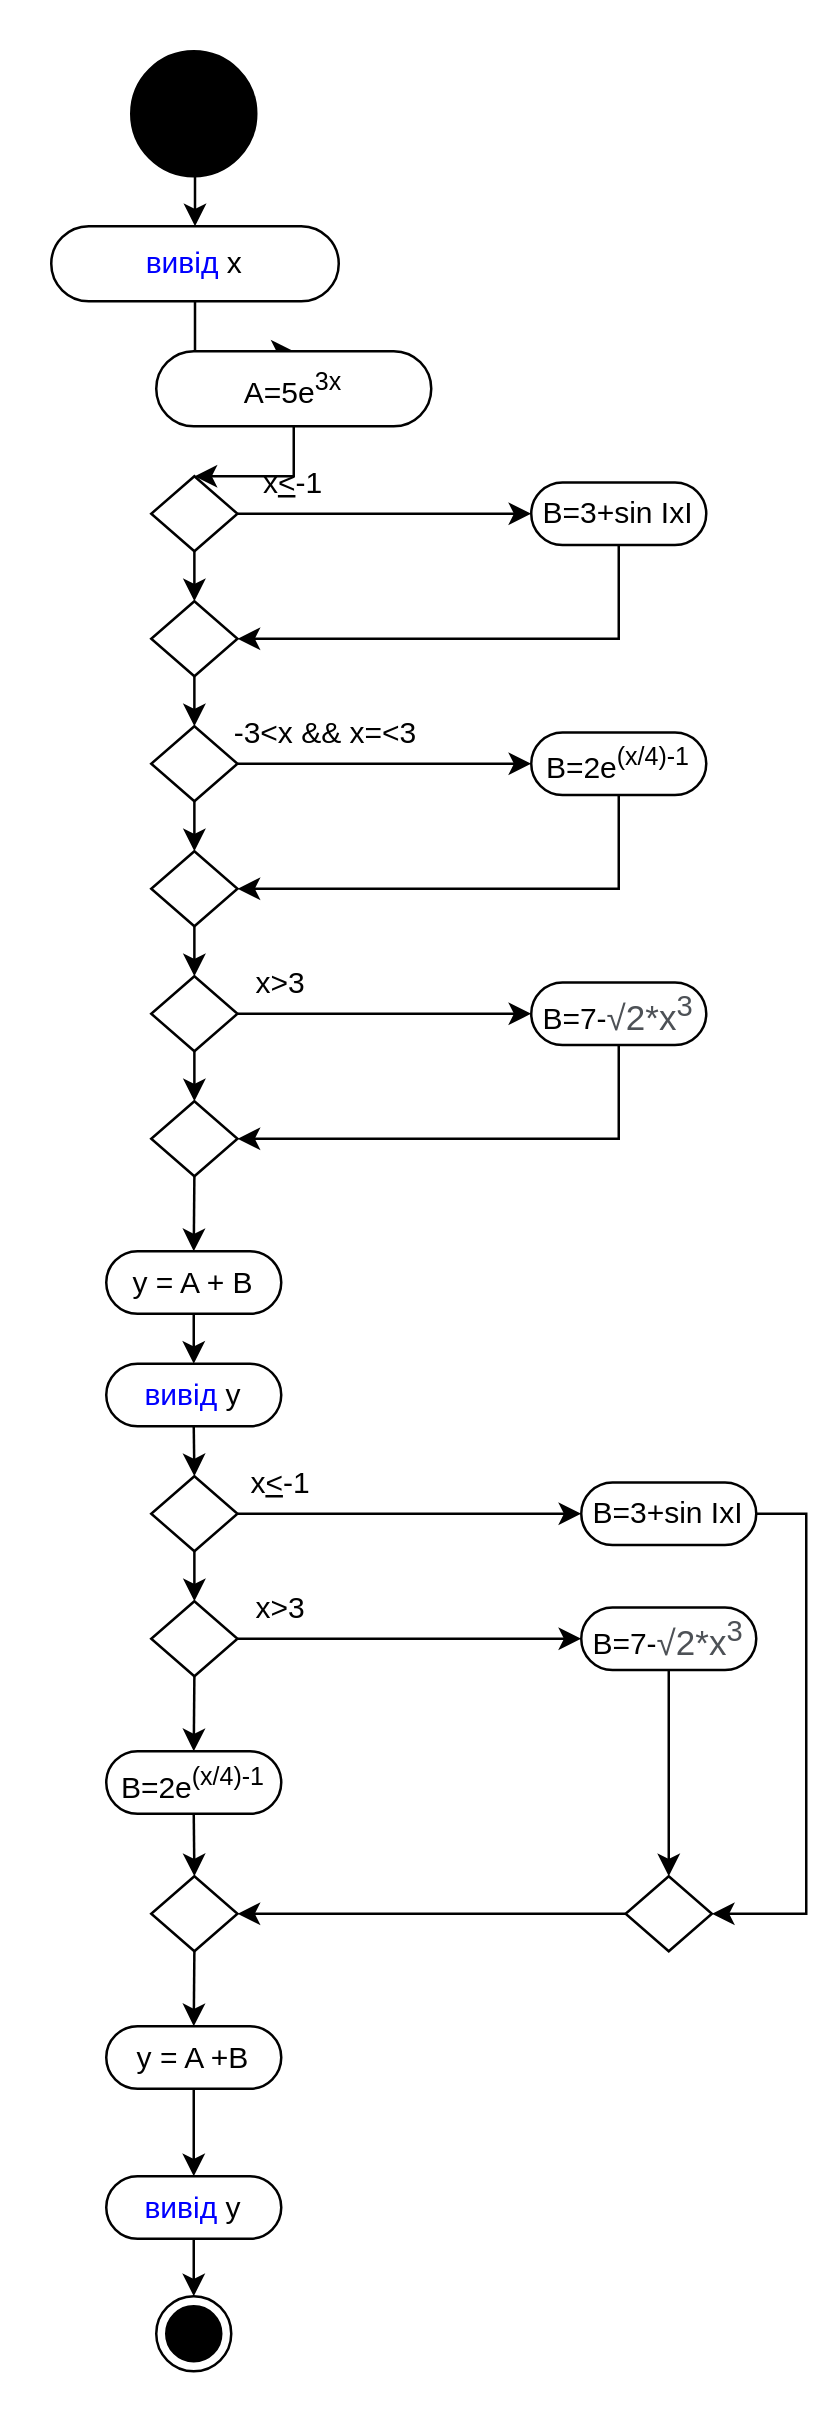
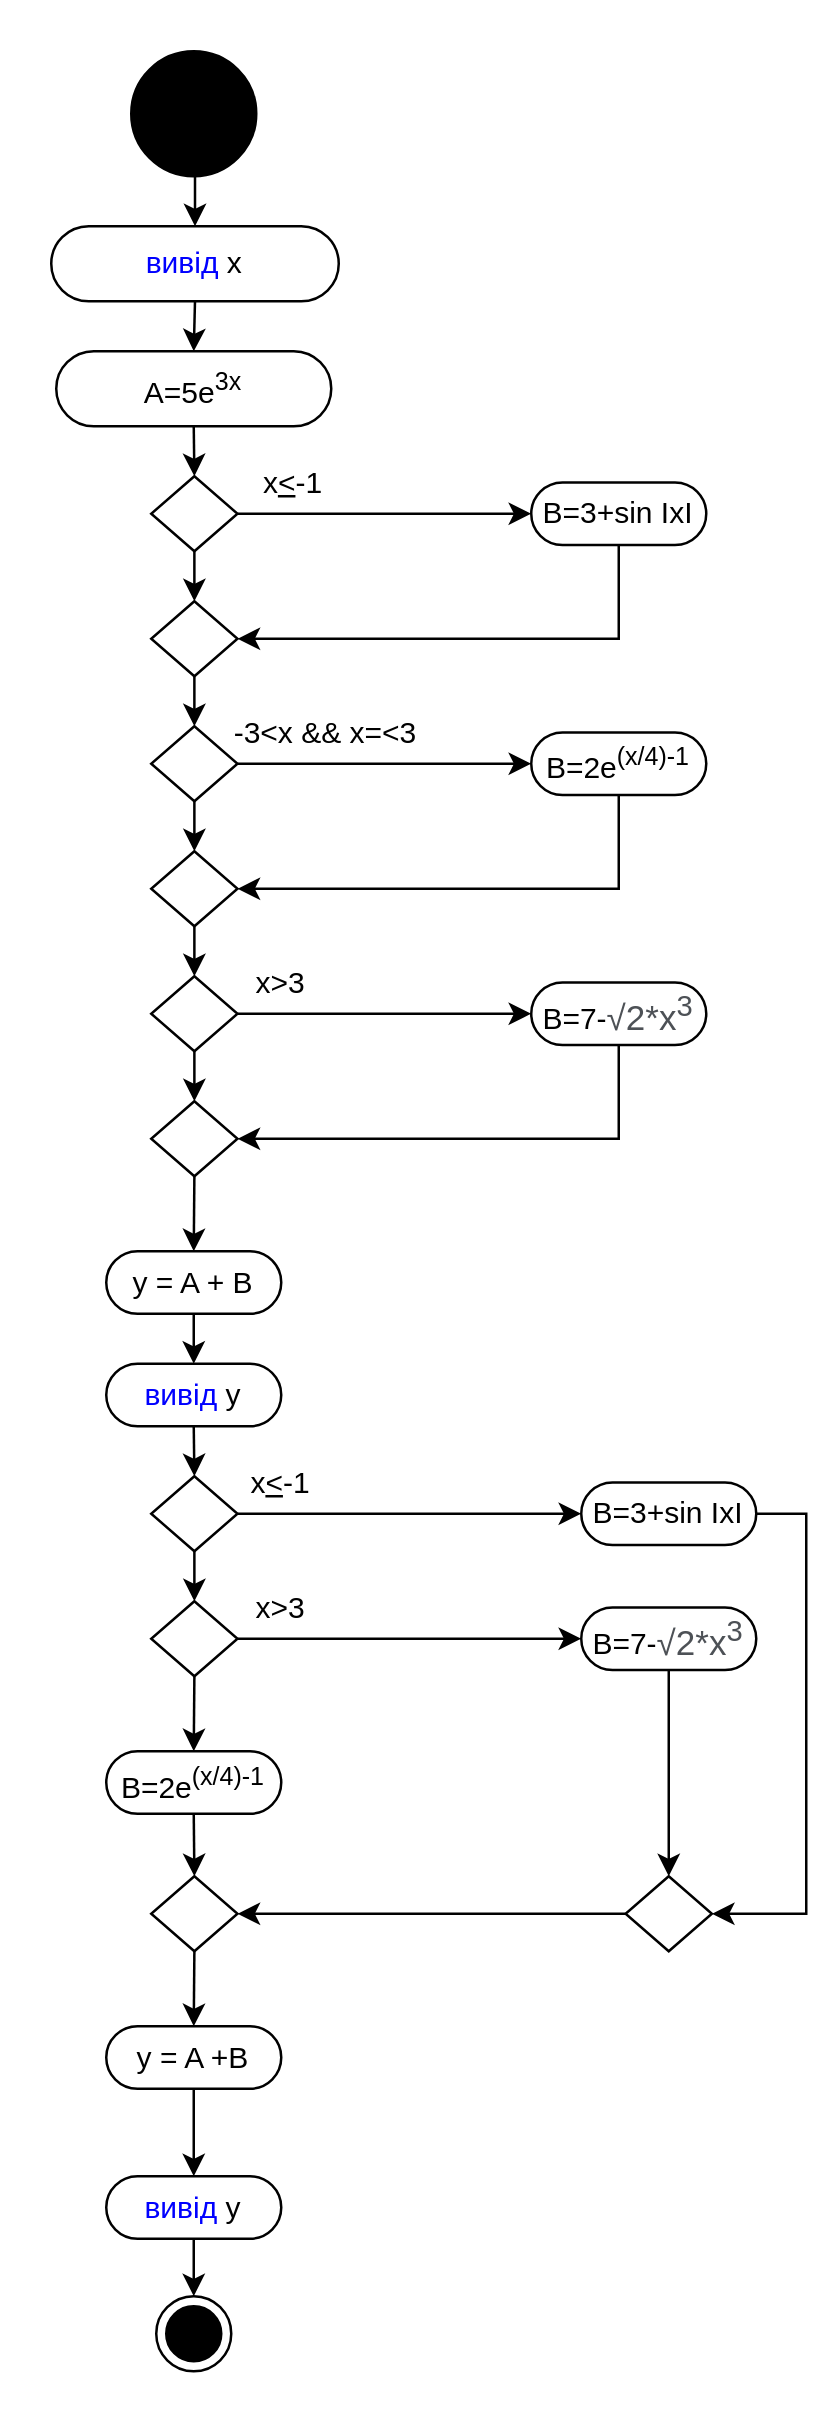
(294, 389) -> (194, 389)
